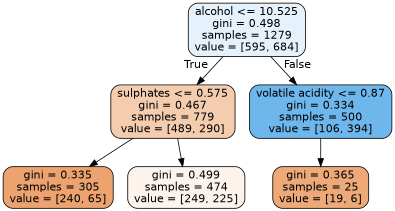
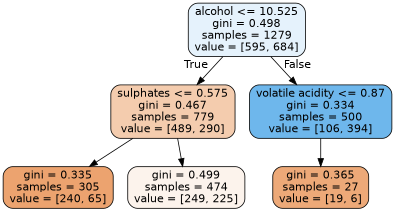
(321, 187) -> (321, 187)
